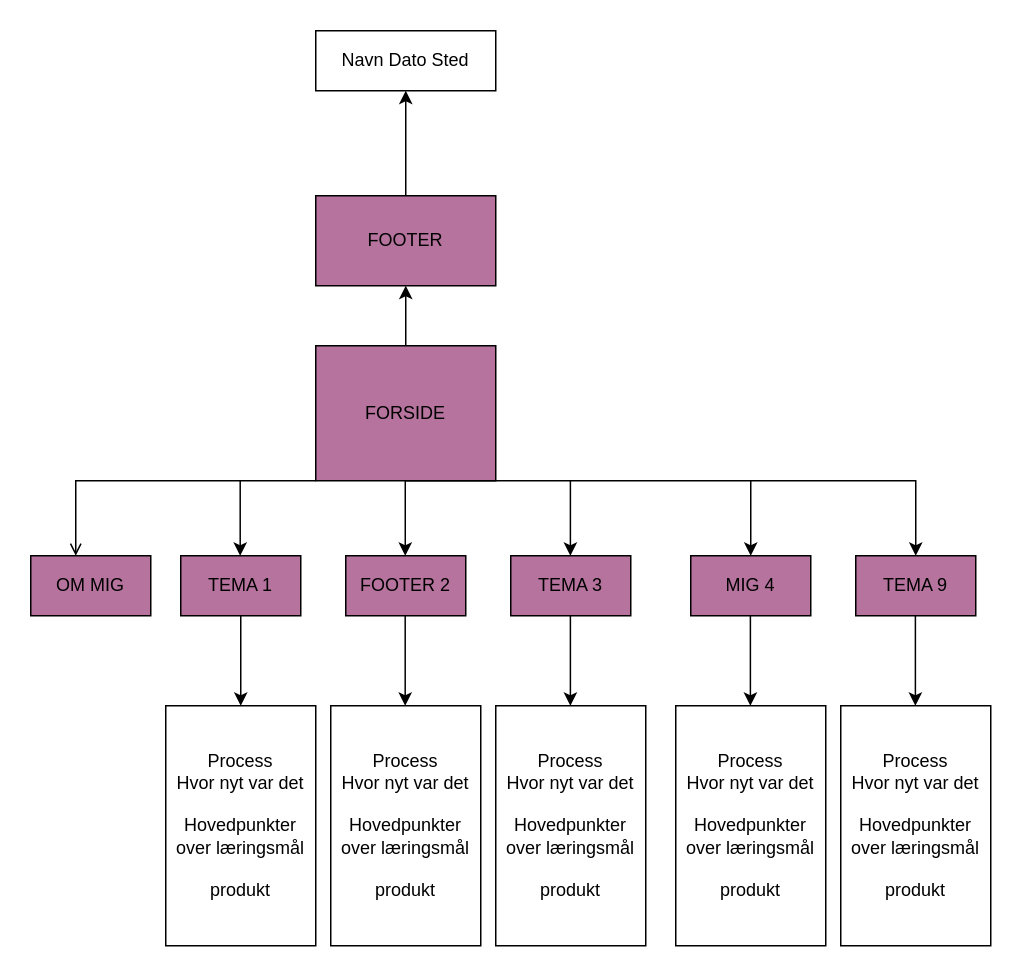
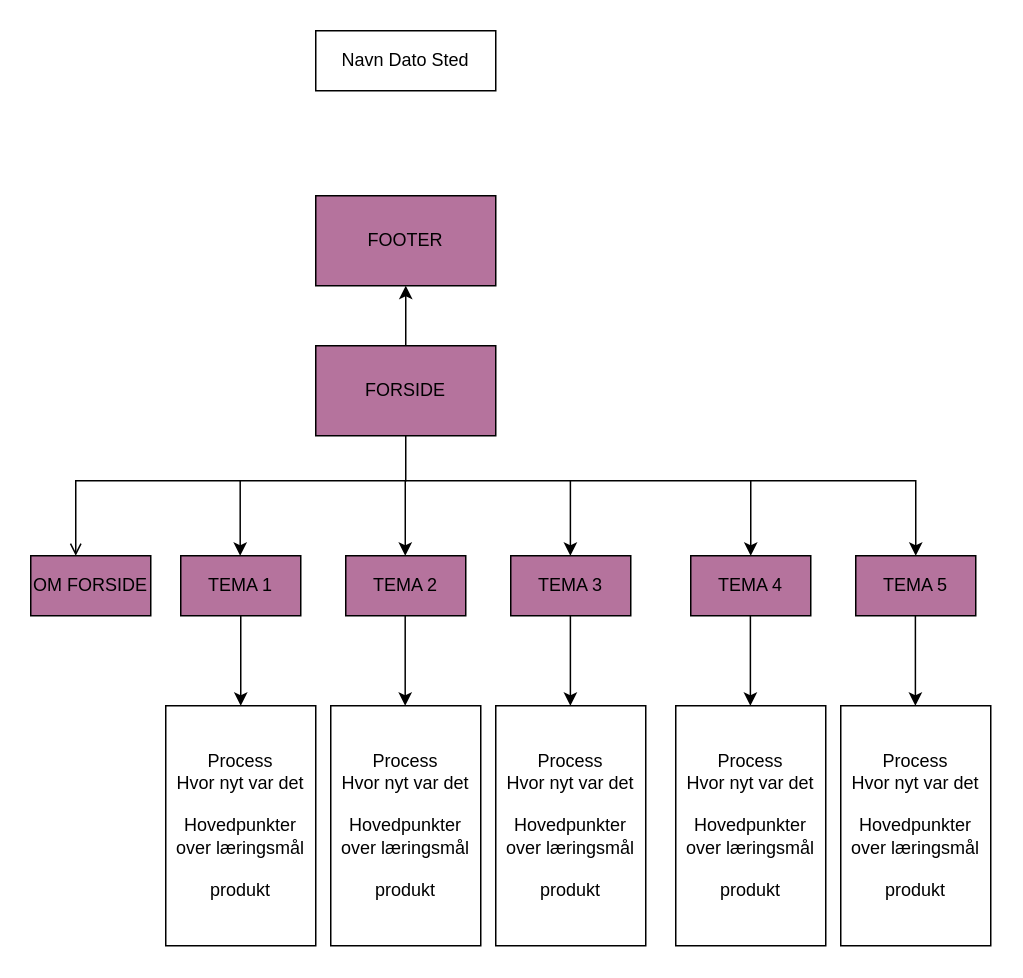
(406, 149) -> none
(406, 413) -> (406, 391)
(91, 586) -> (91, 586)
(406, 586) -> (406, 586)
(751, 586) -> (751, 586)
(916, 586) -> (916, 586)
